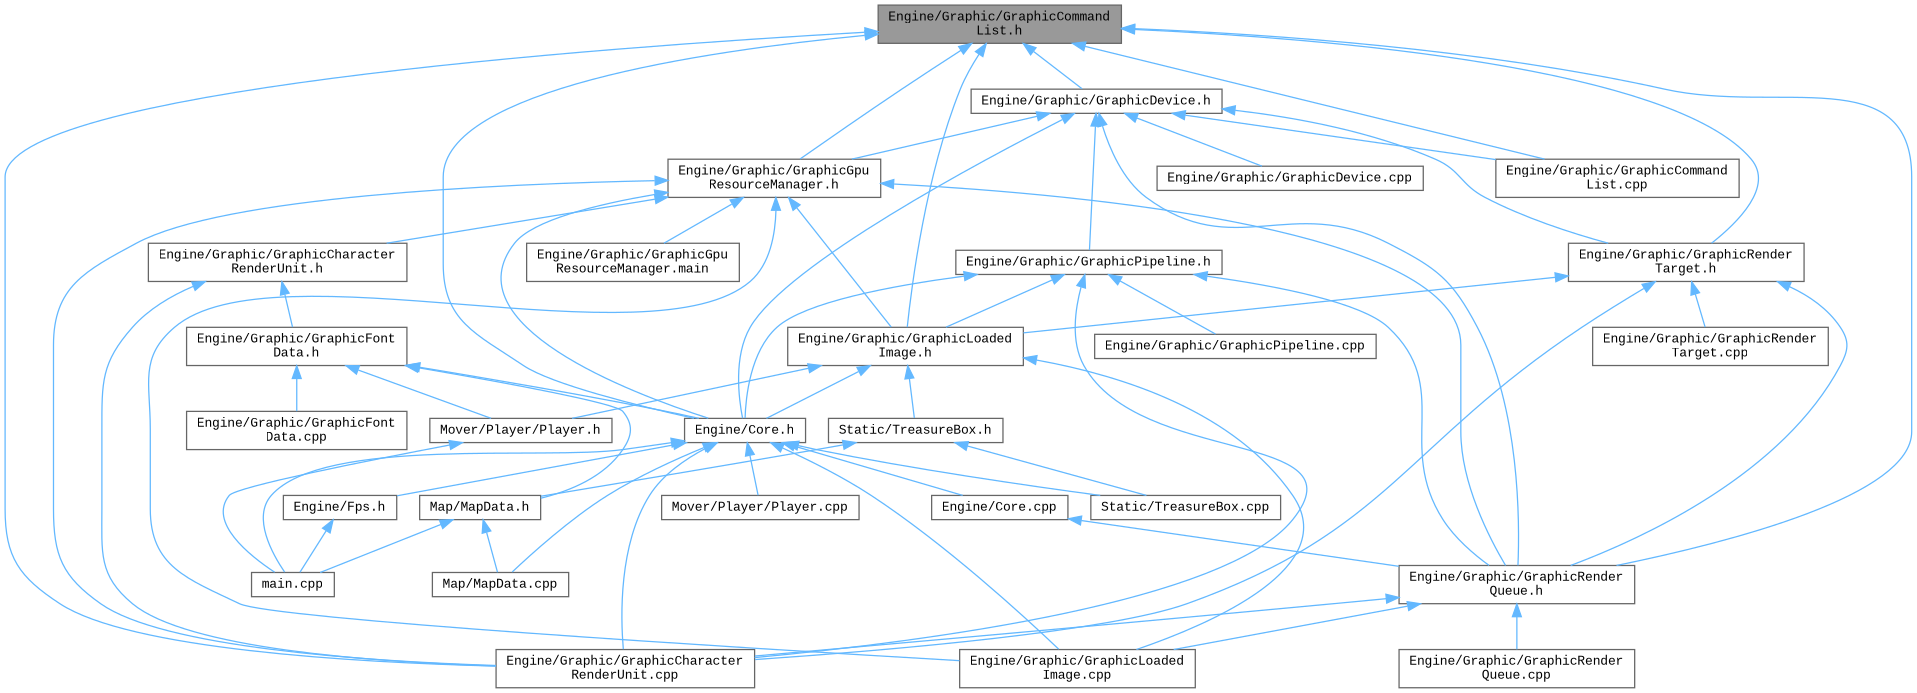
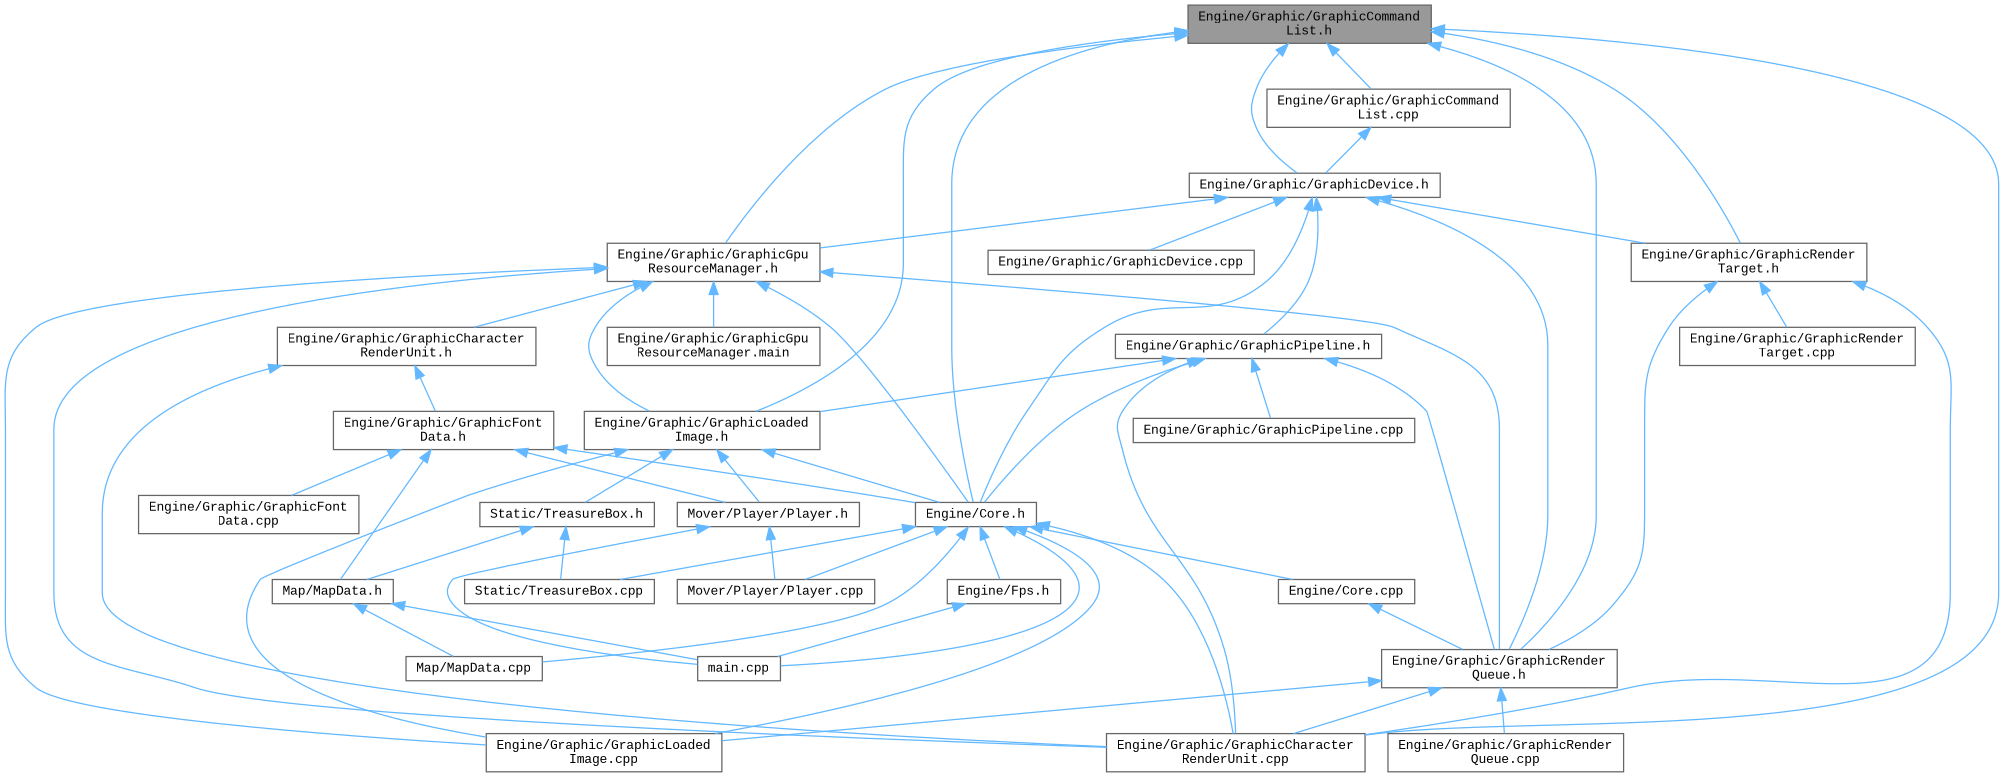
(1340, 137) -> (1344, 155)
(1289, 305) -> none
none -> (773, 561)
